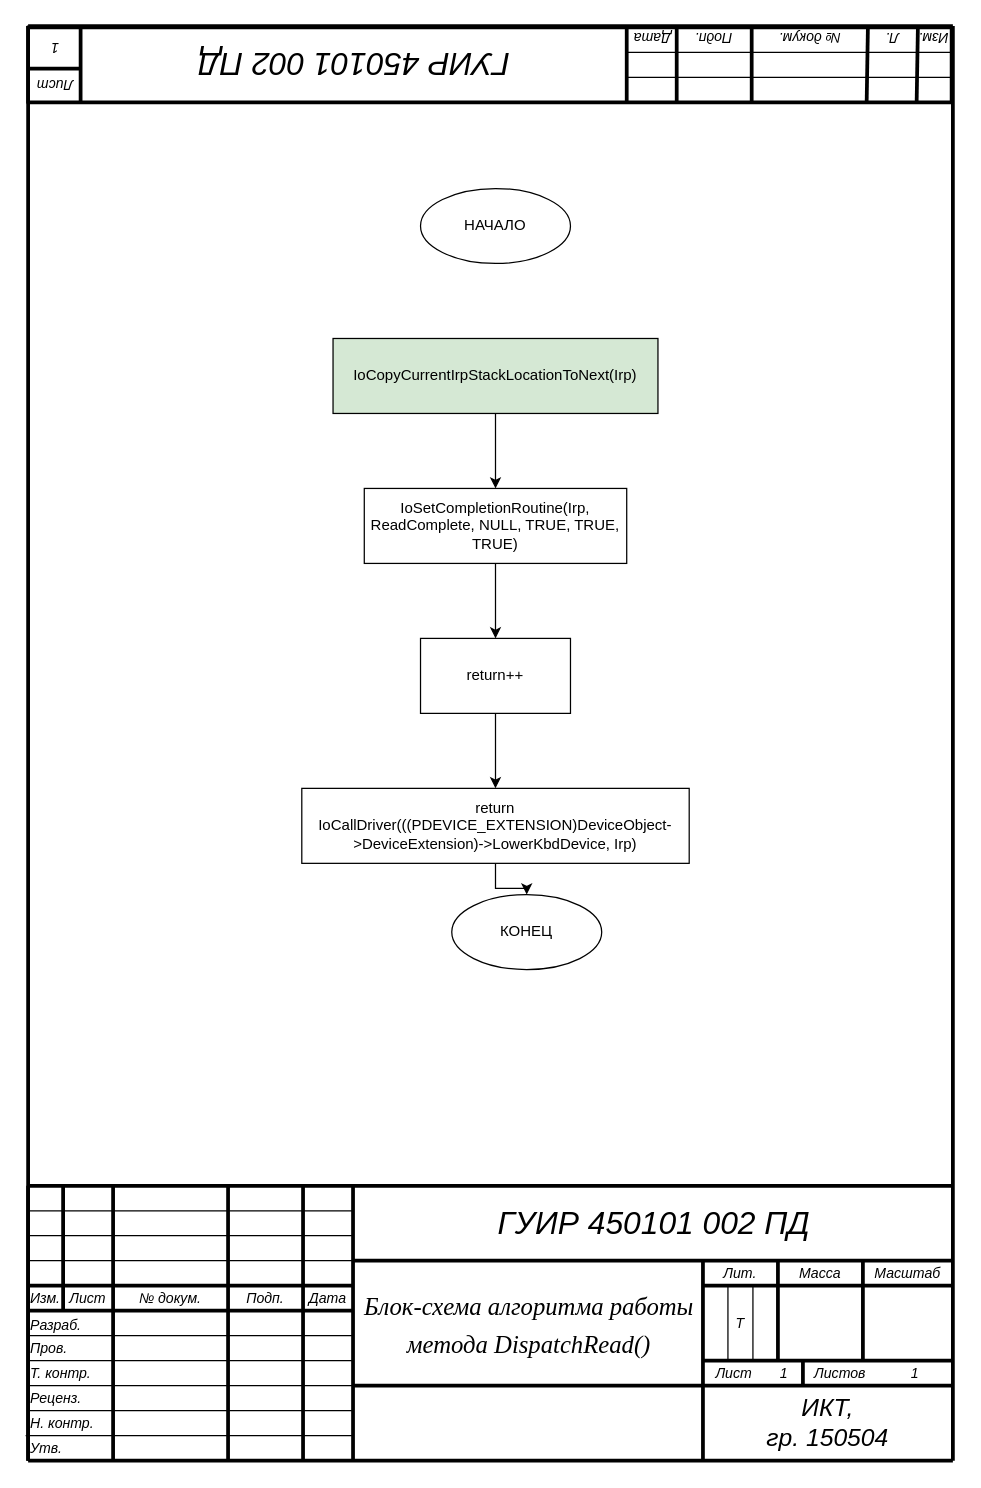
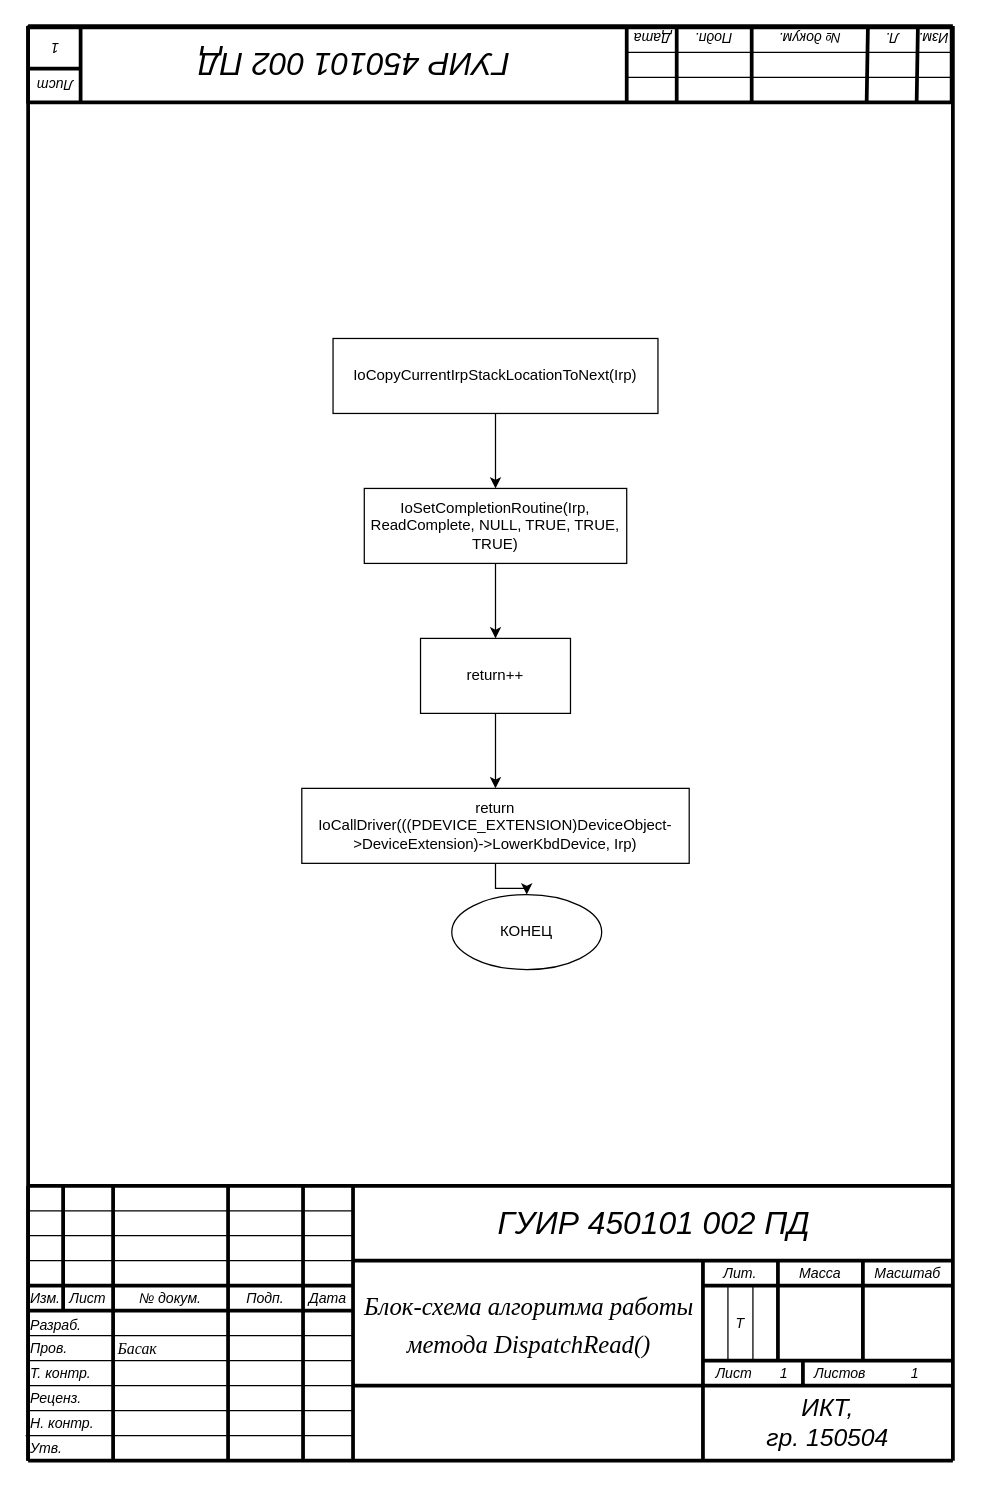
(496, 226) -> none
(496, 376) -> (496, 376)
none -> (172, 1349)
